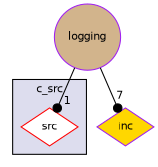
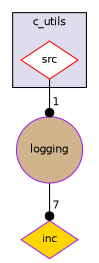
(67, 86) -> (50, 94)
(50, 89) -> (50, 23)
